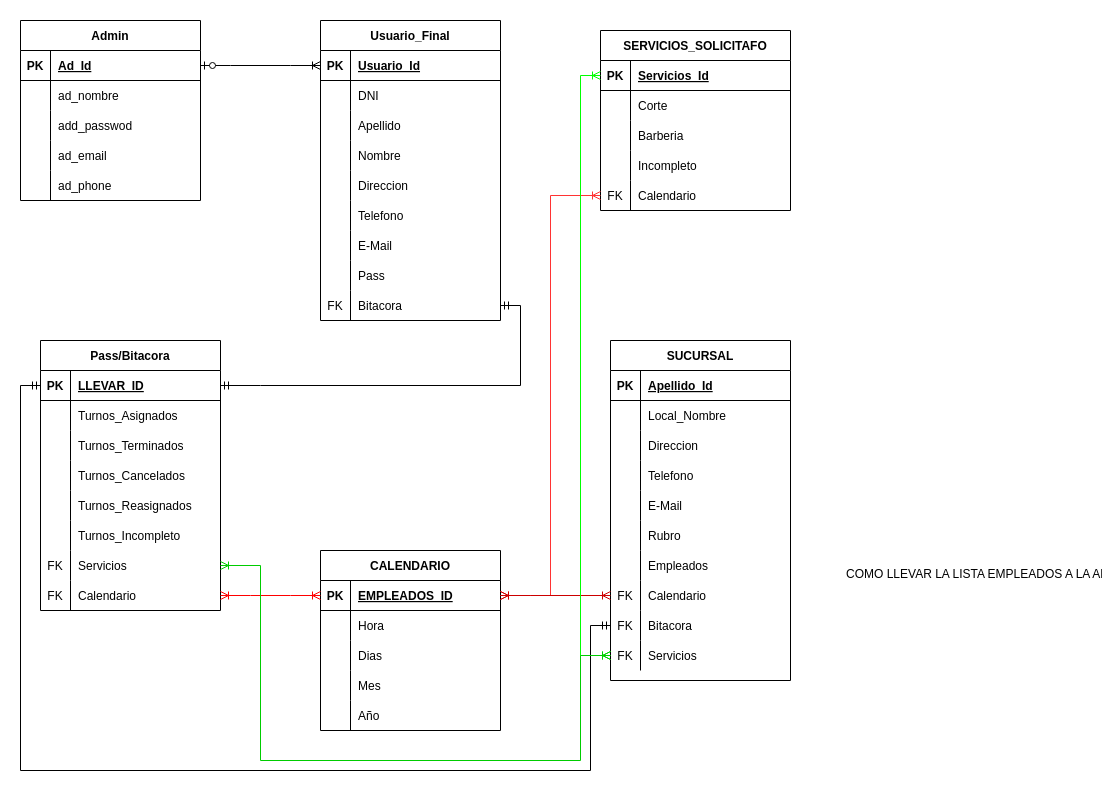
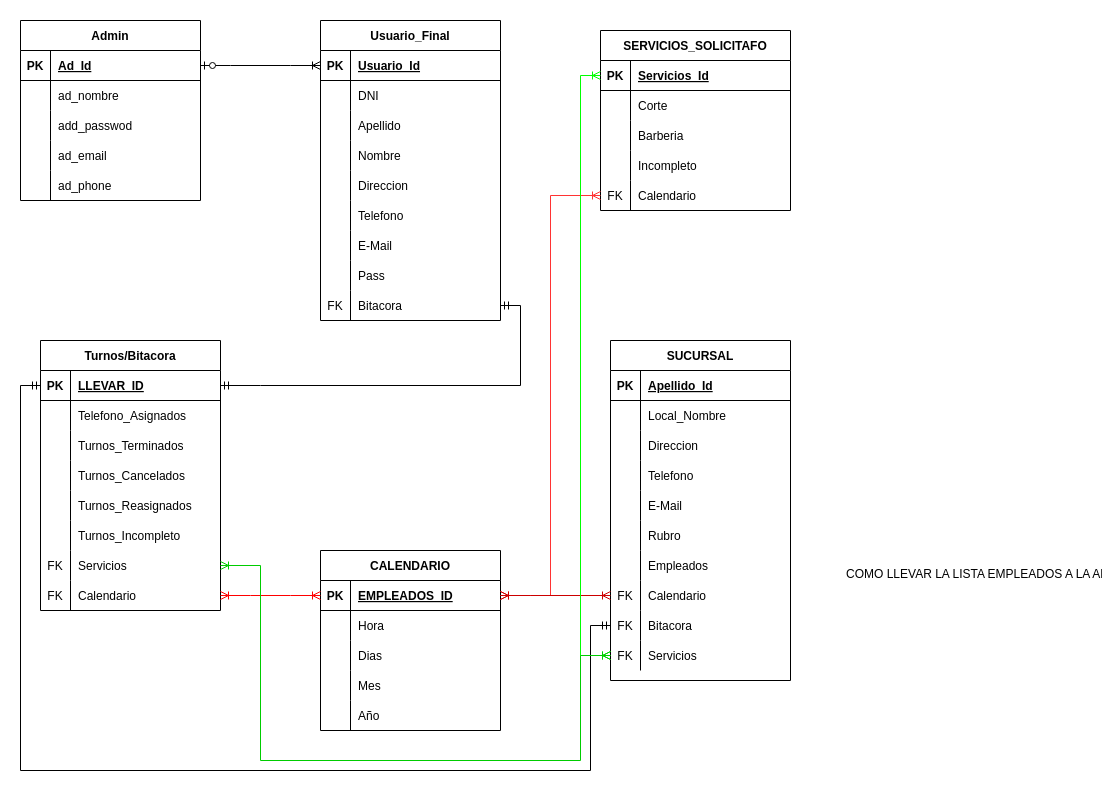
(130, 356) -> (130, 356)
(130, 416) -> (135, 416)
